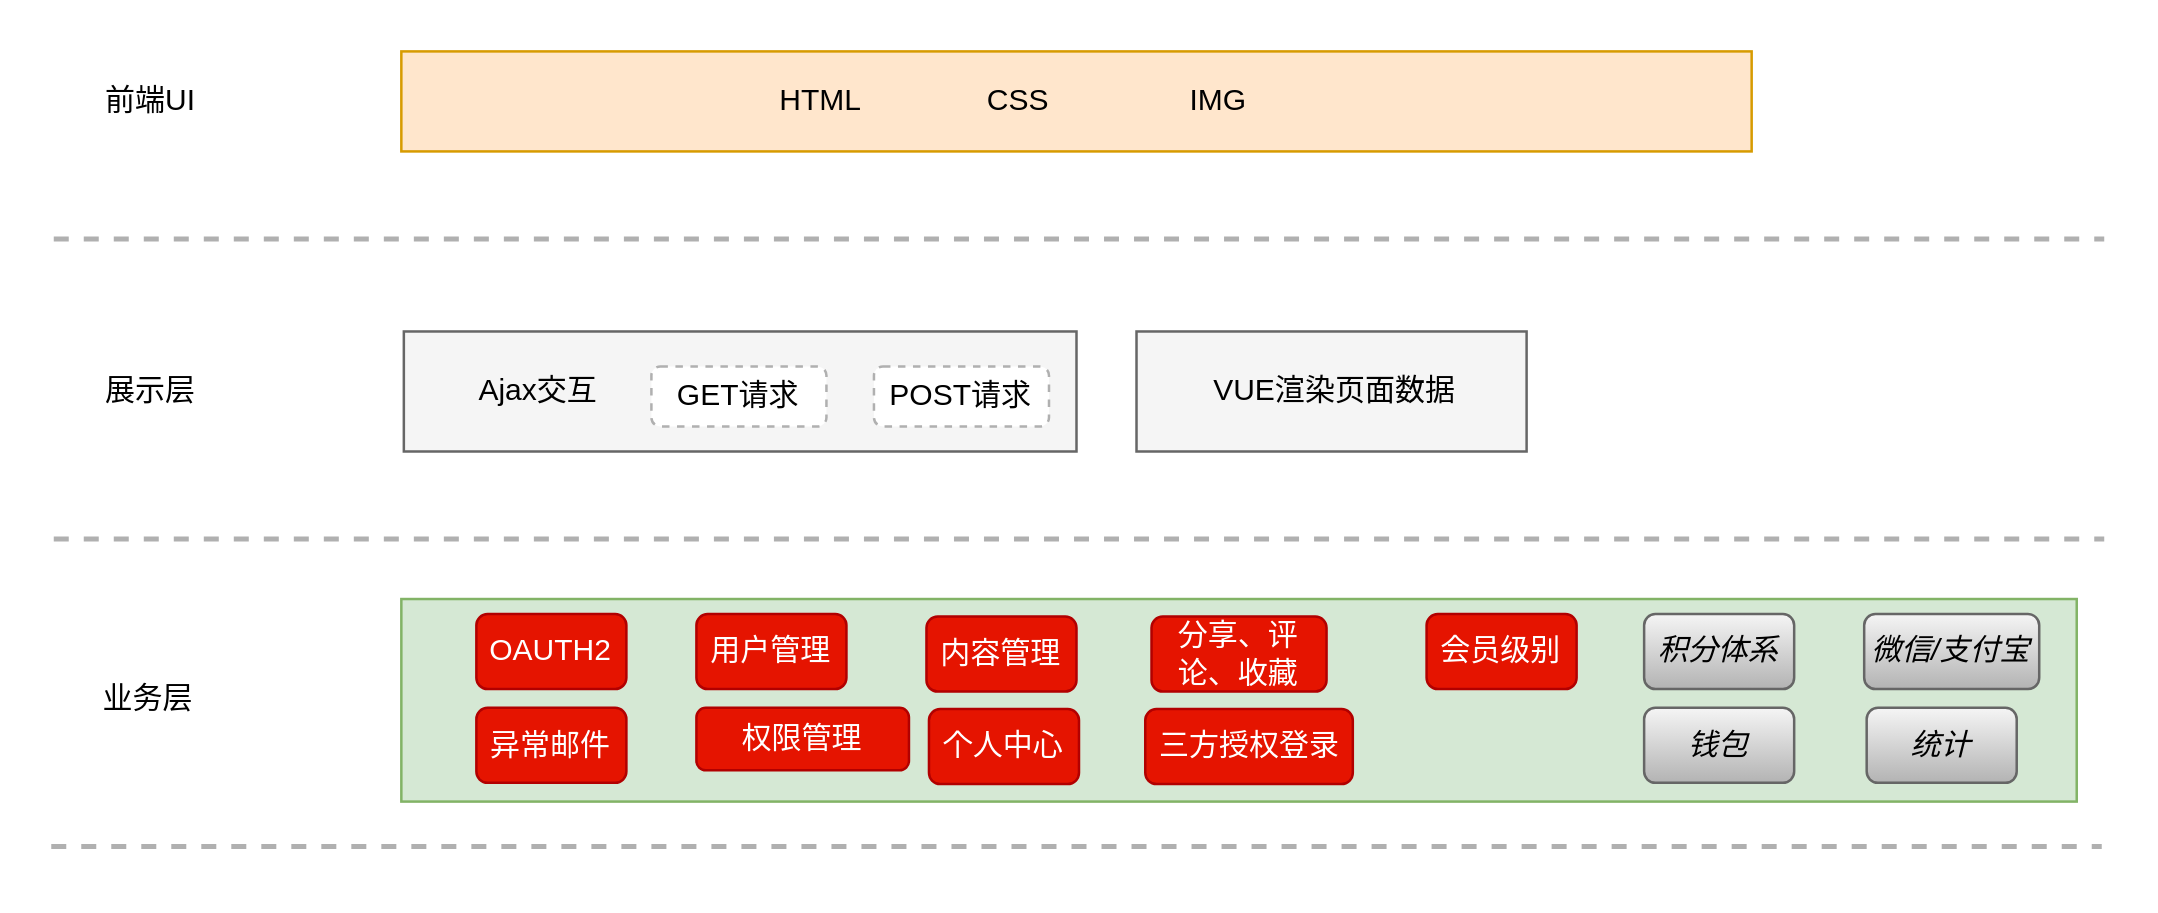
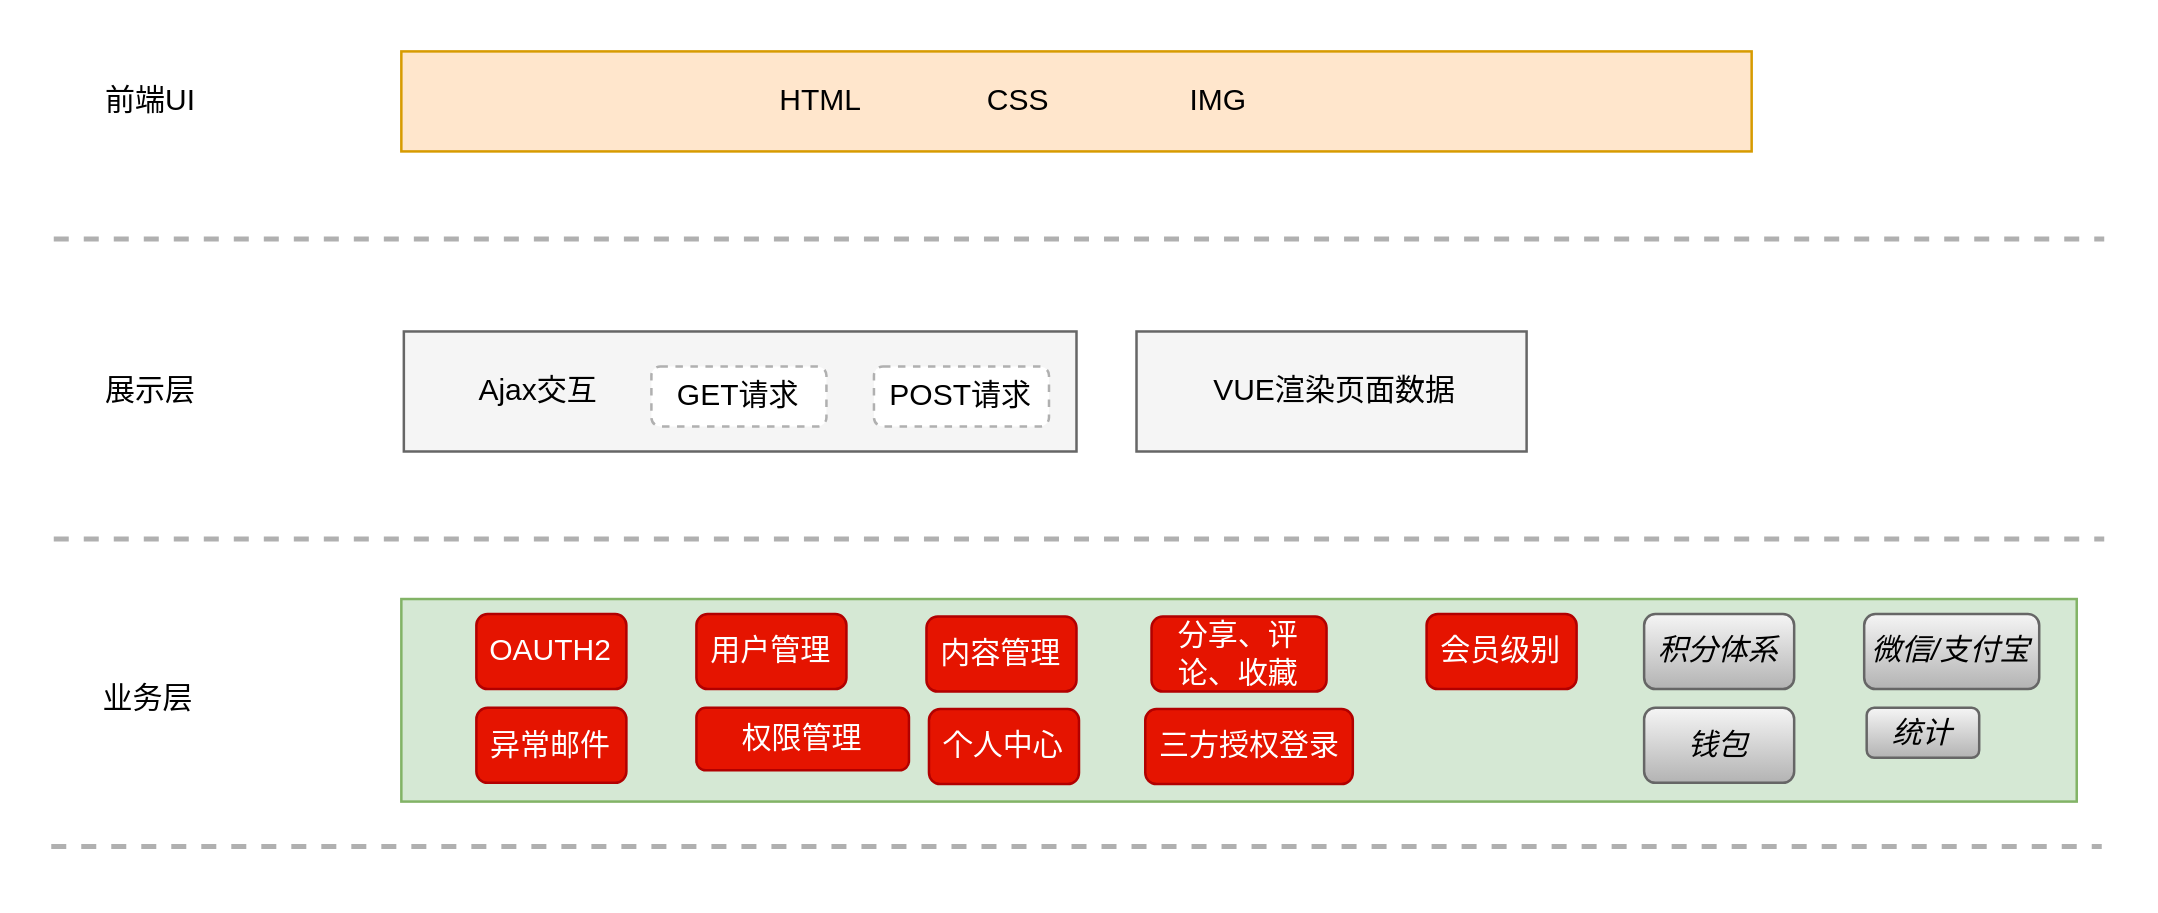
(1941, 745) -> (1923, 733)
